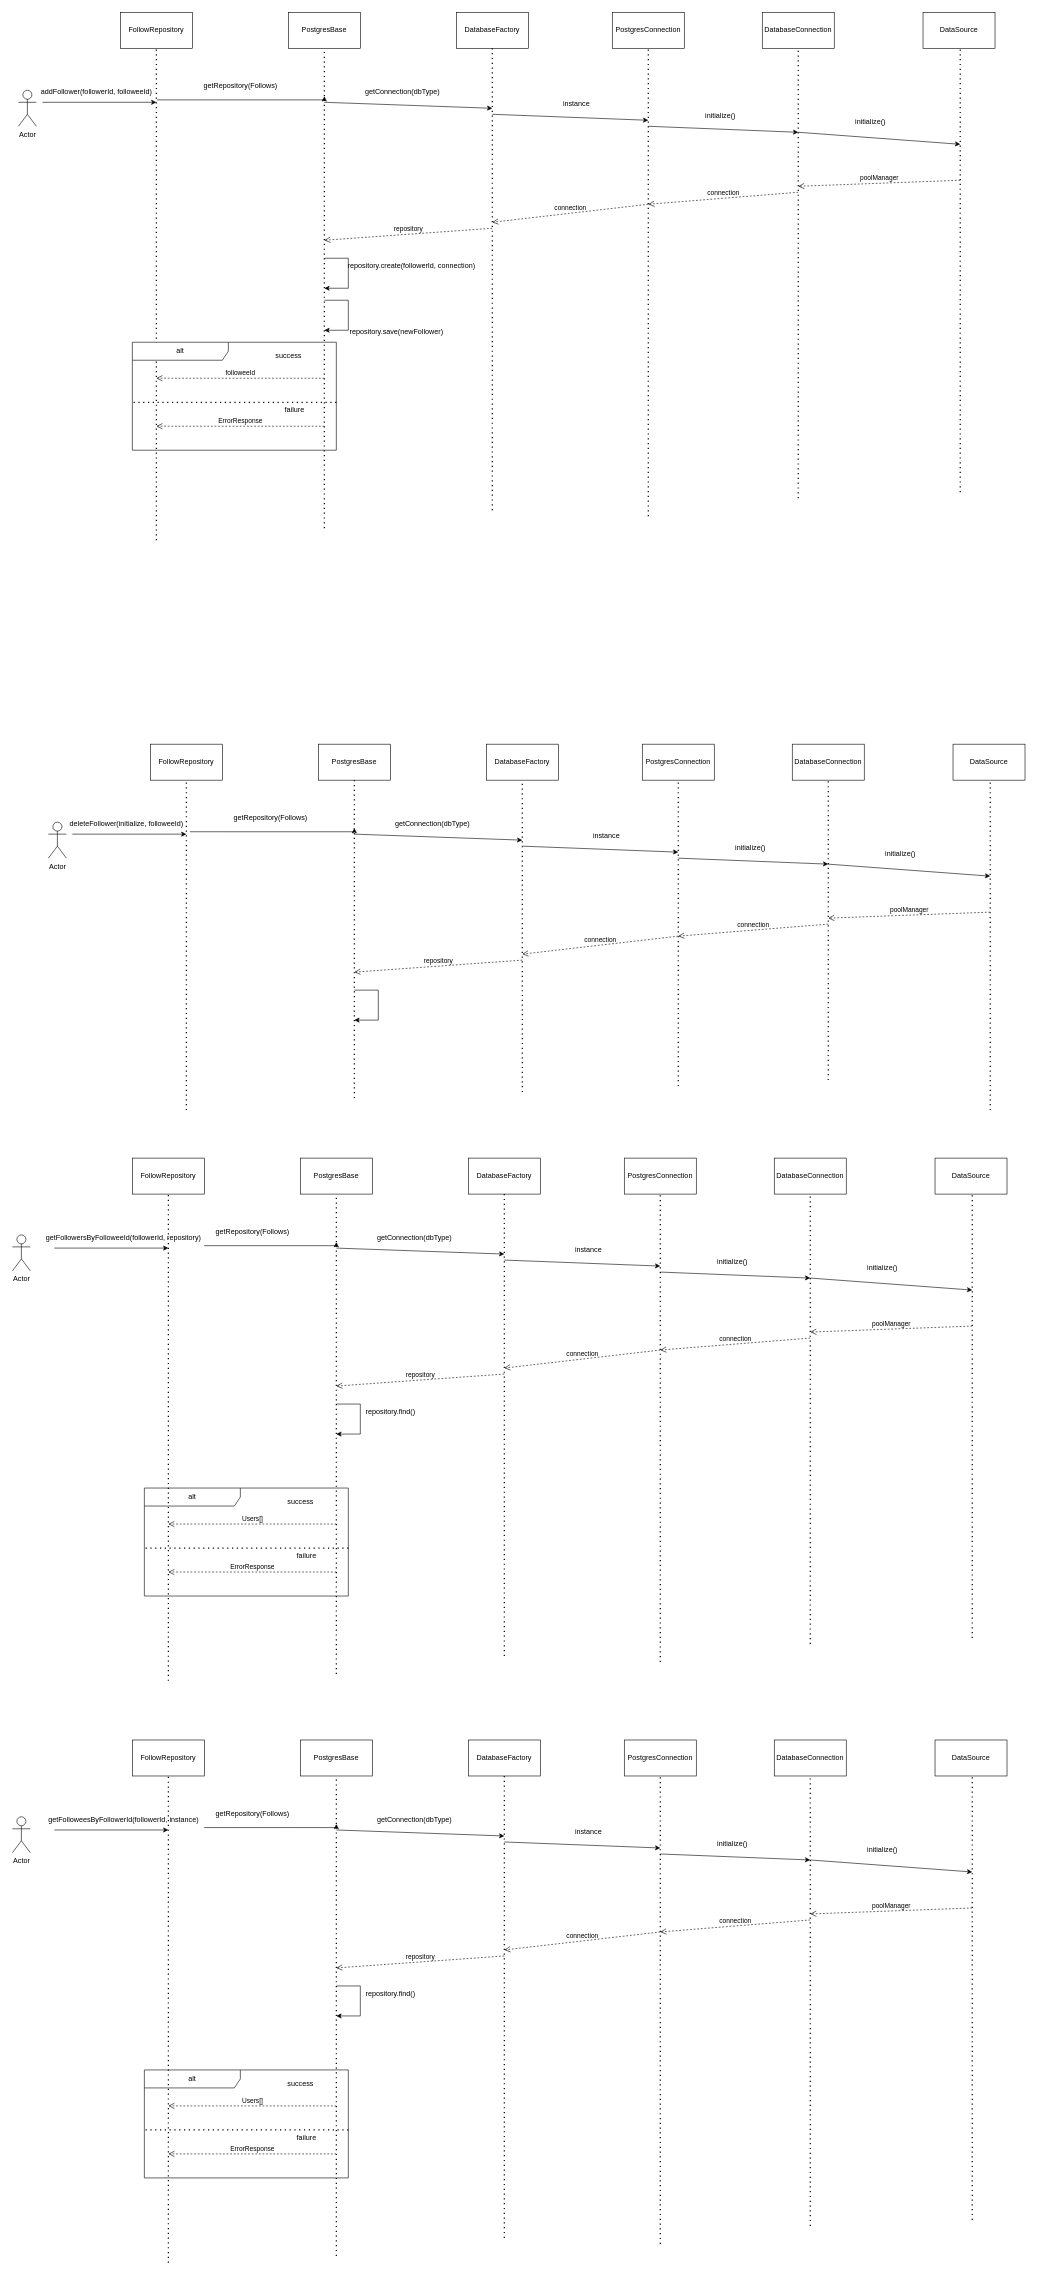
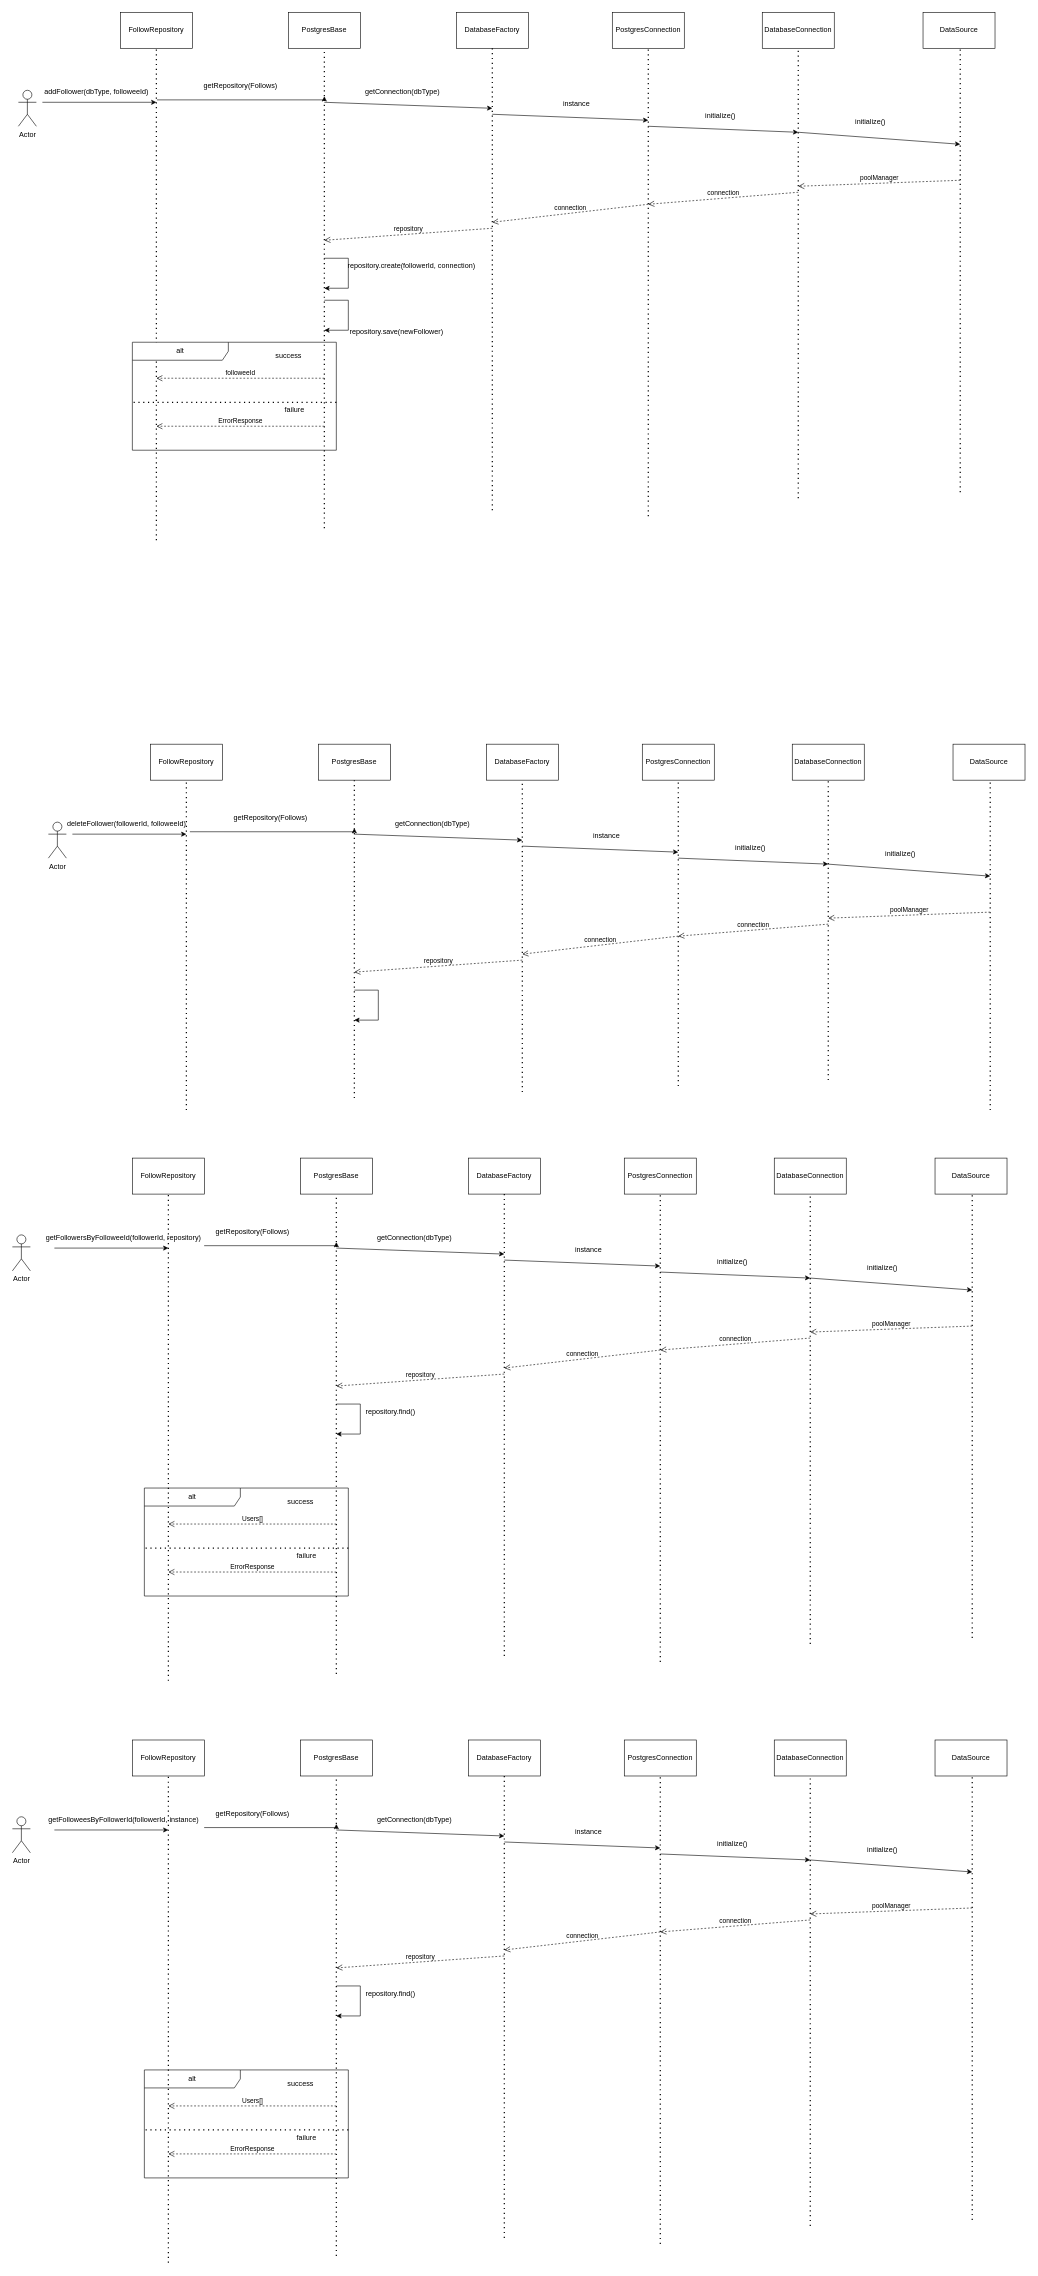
(97, 92) -> (97, 92)
(127, 824) -> (127, 824)
